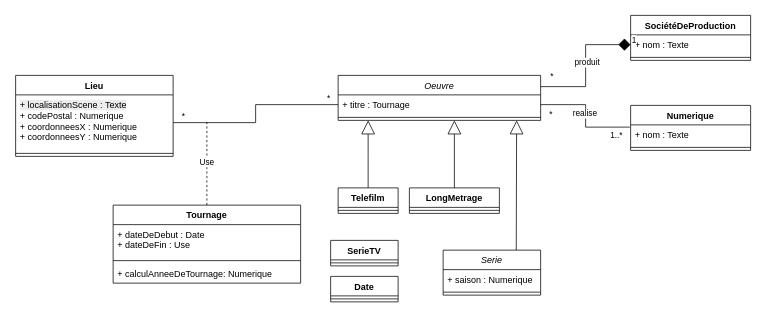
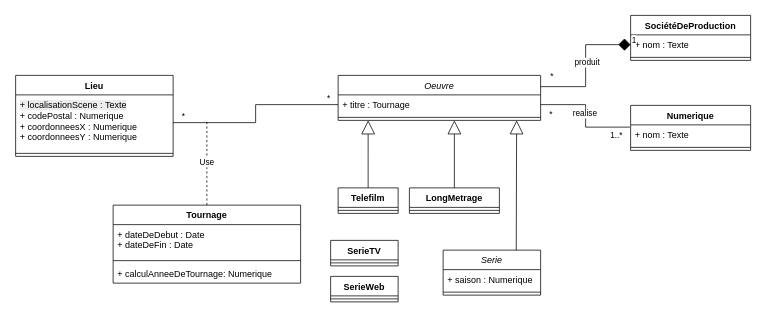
(163, 241) -> (163, 241)
(364, 287) -> (364, 287)
